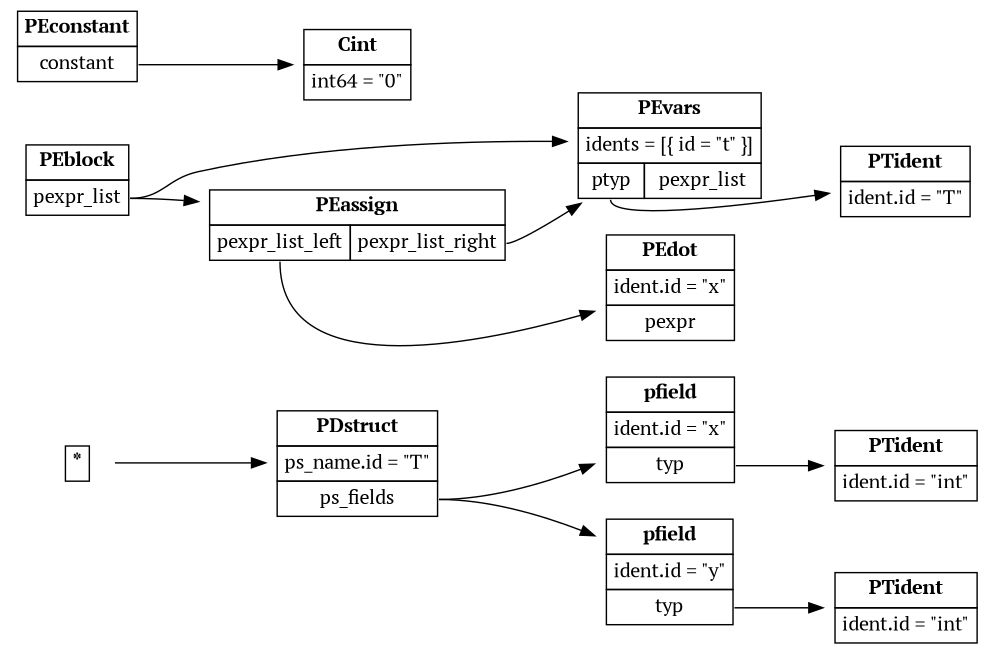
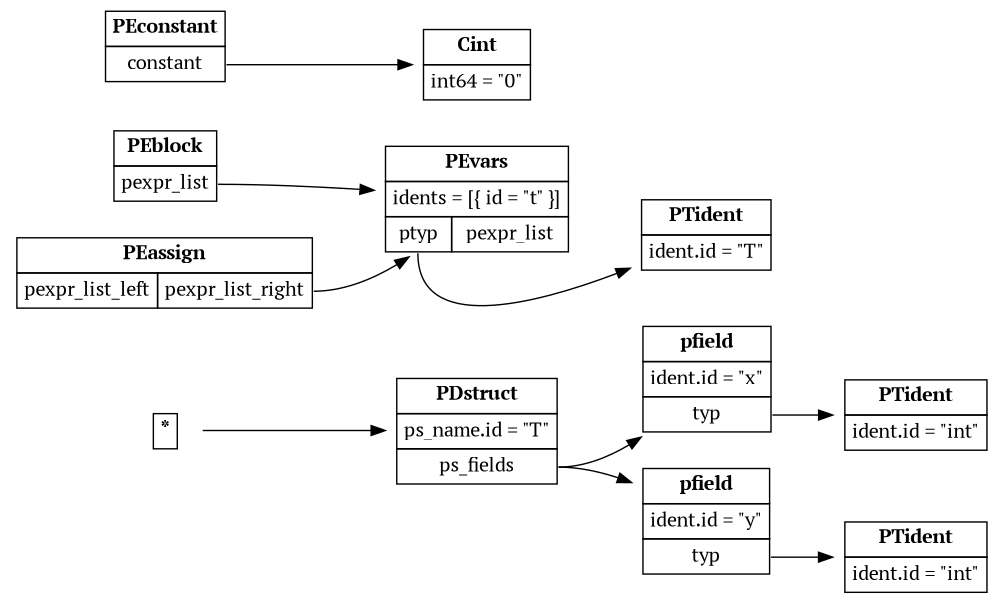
(162, 199) -> none
(670, 287) -> none
